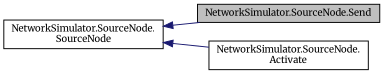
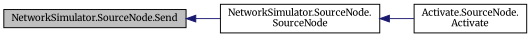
(186, 24) -> (208, 19)
(289, 55) -> (470, 19)
